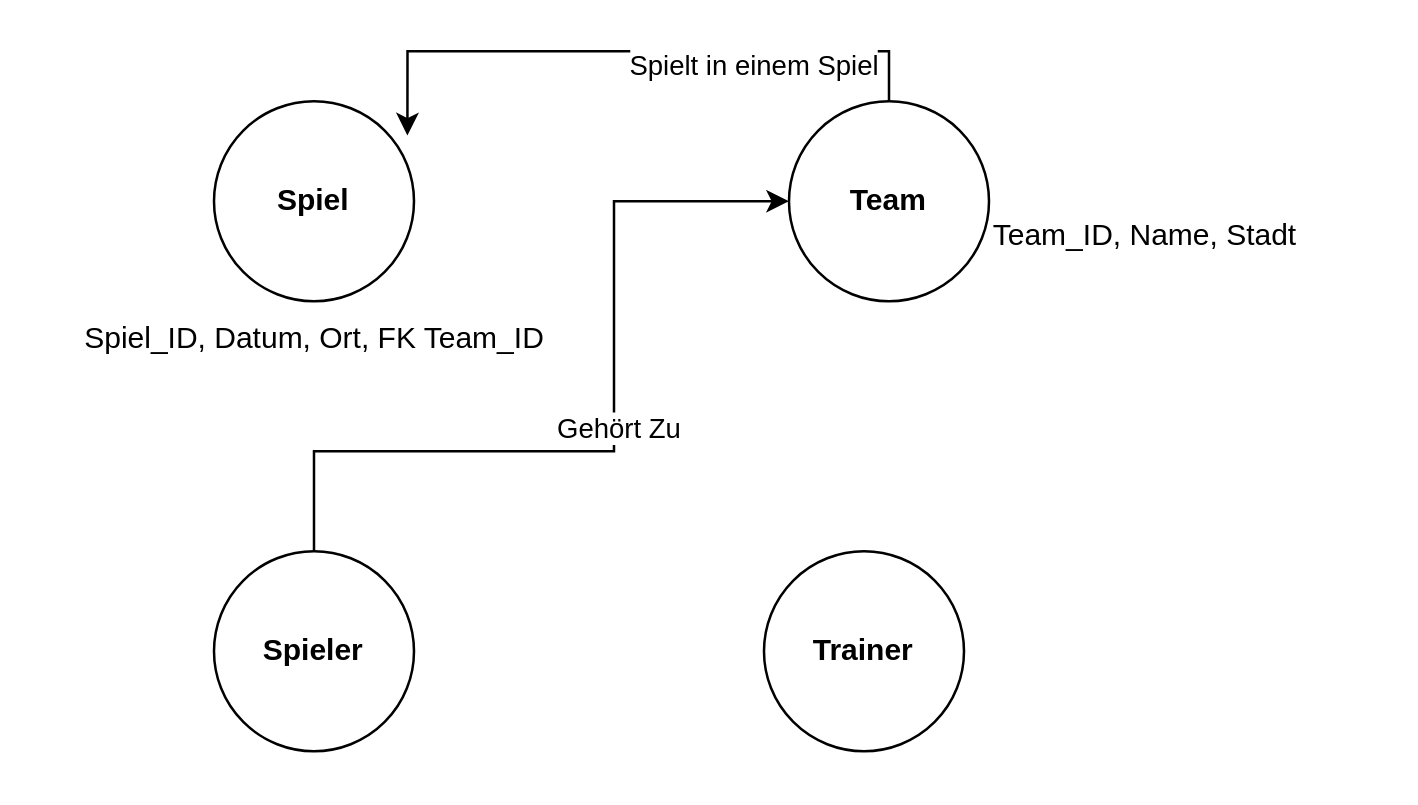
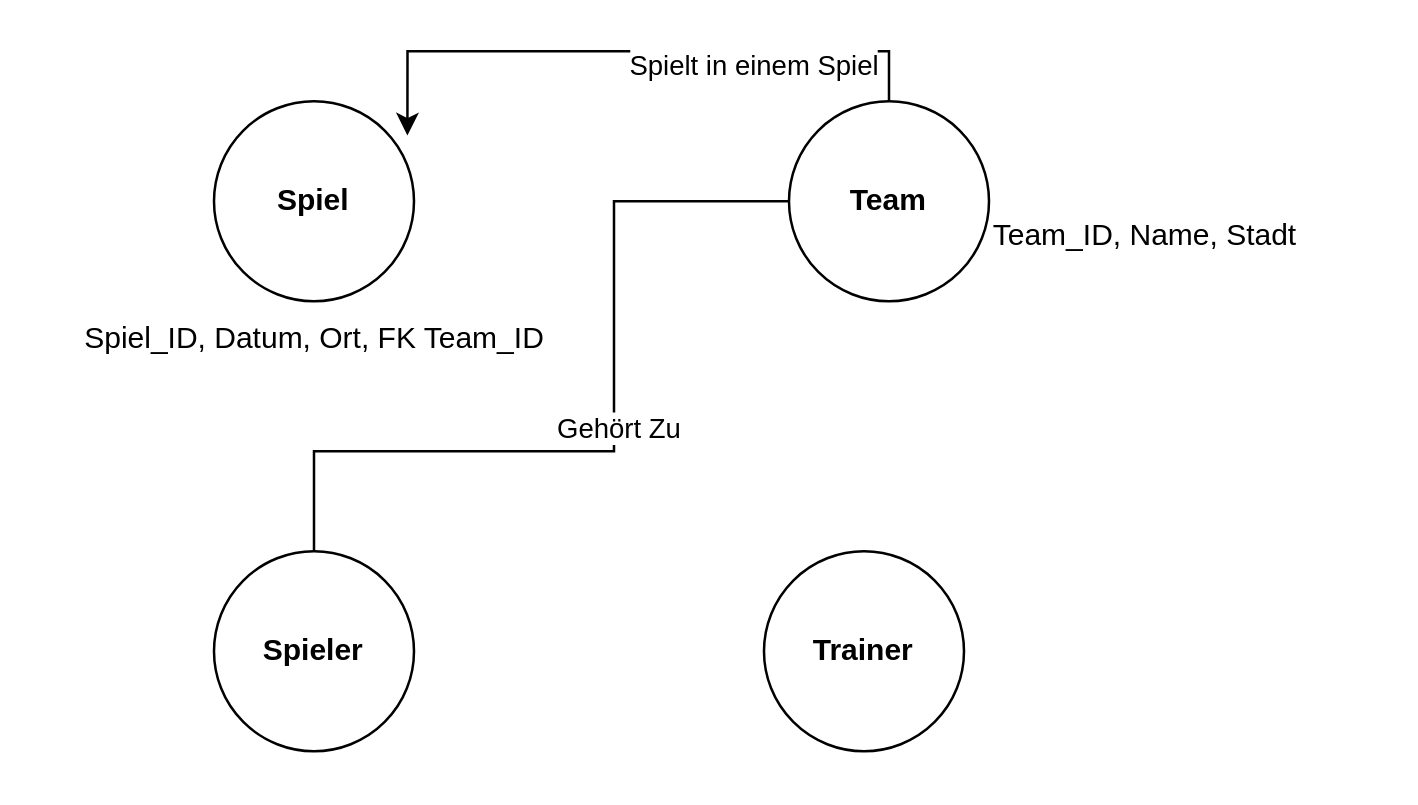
(771, 201) -> (777, 201)
